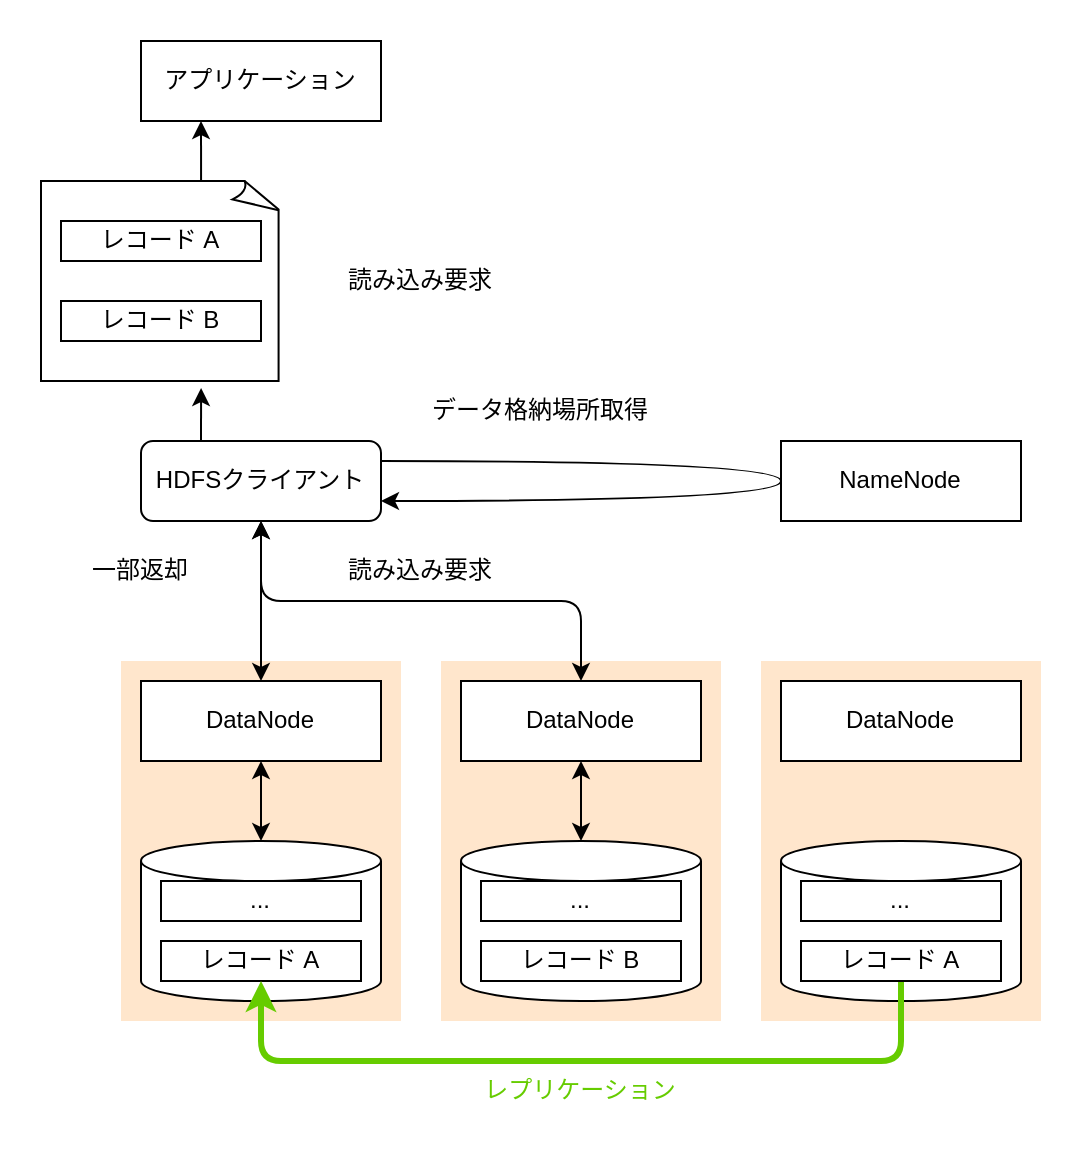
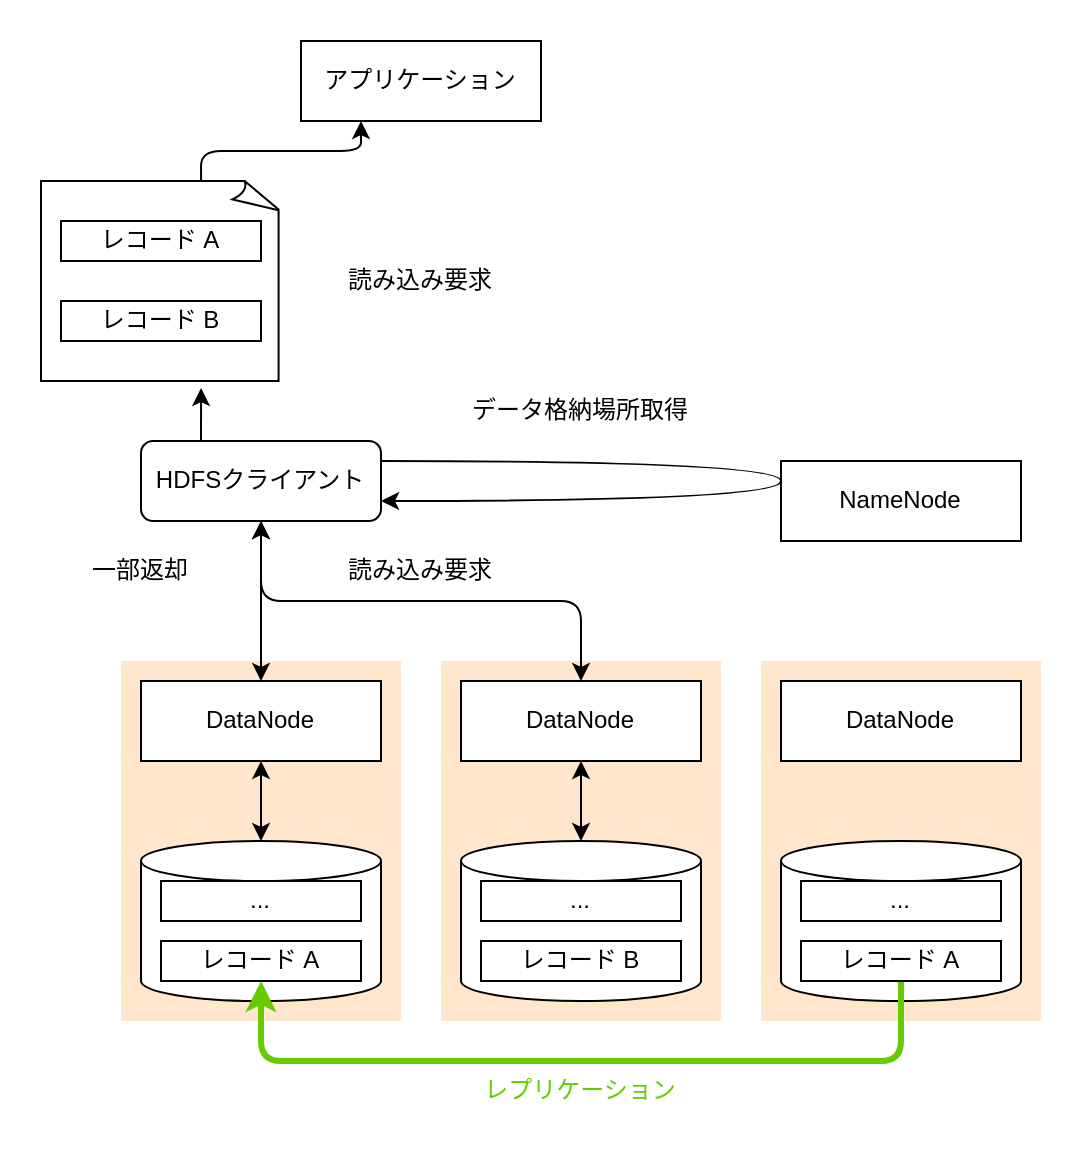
(261, 81) -> (421, 81)
(541, 411) -> (581, 411)
(901, 481) -> (901, 501)
